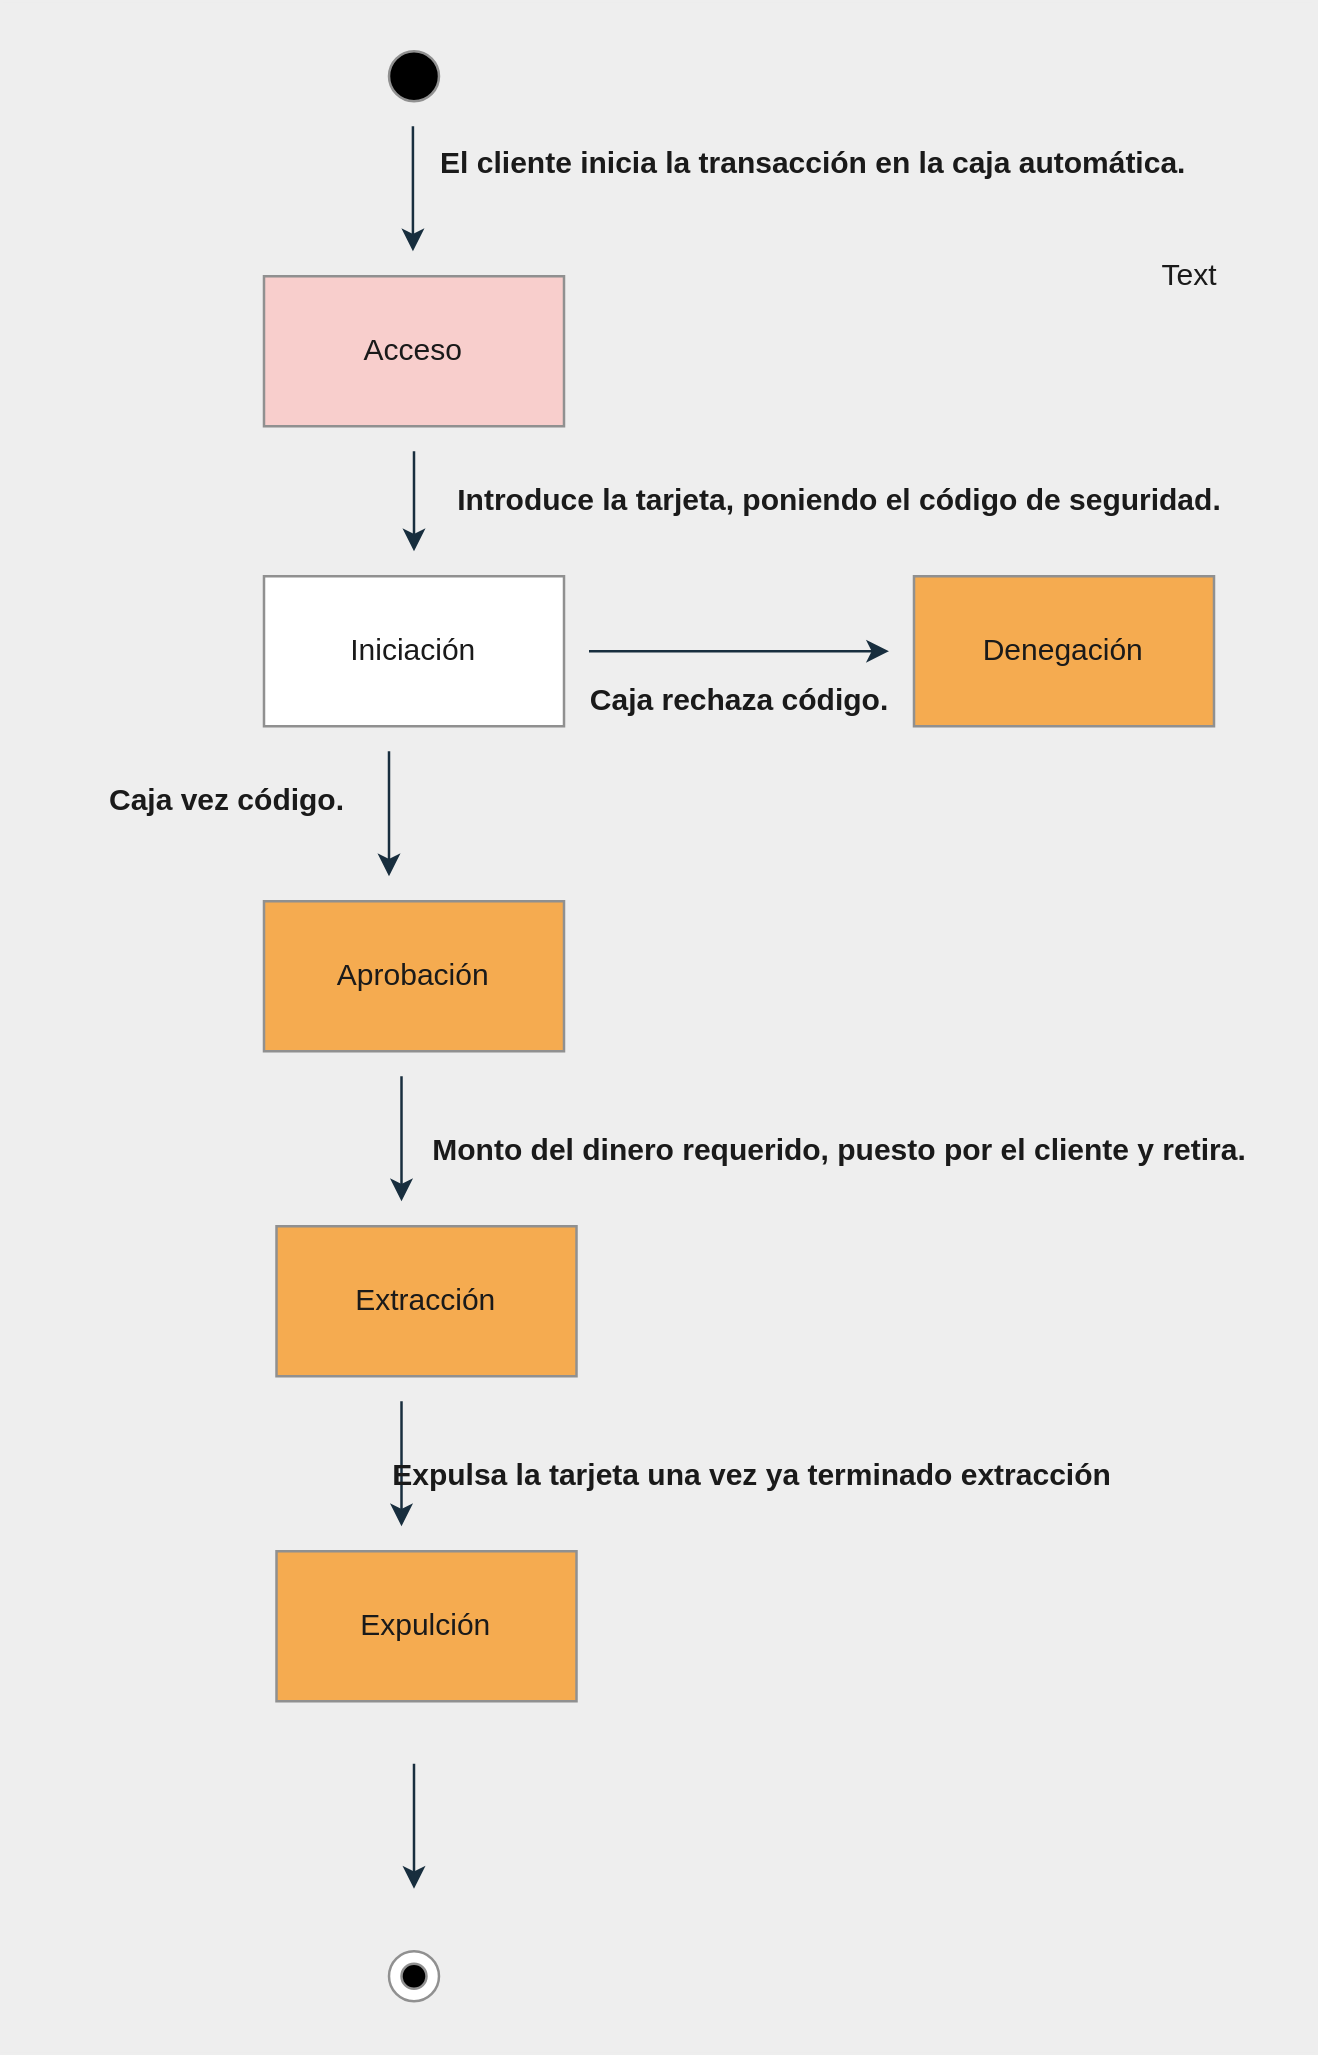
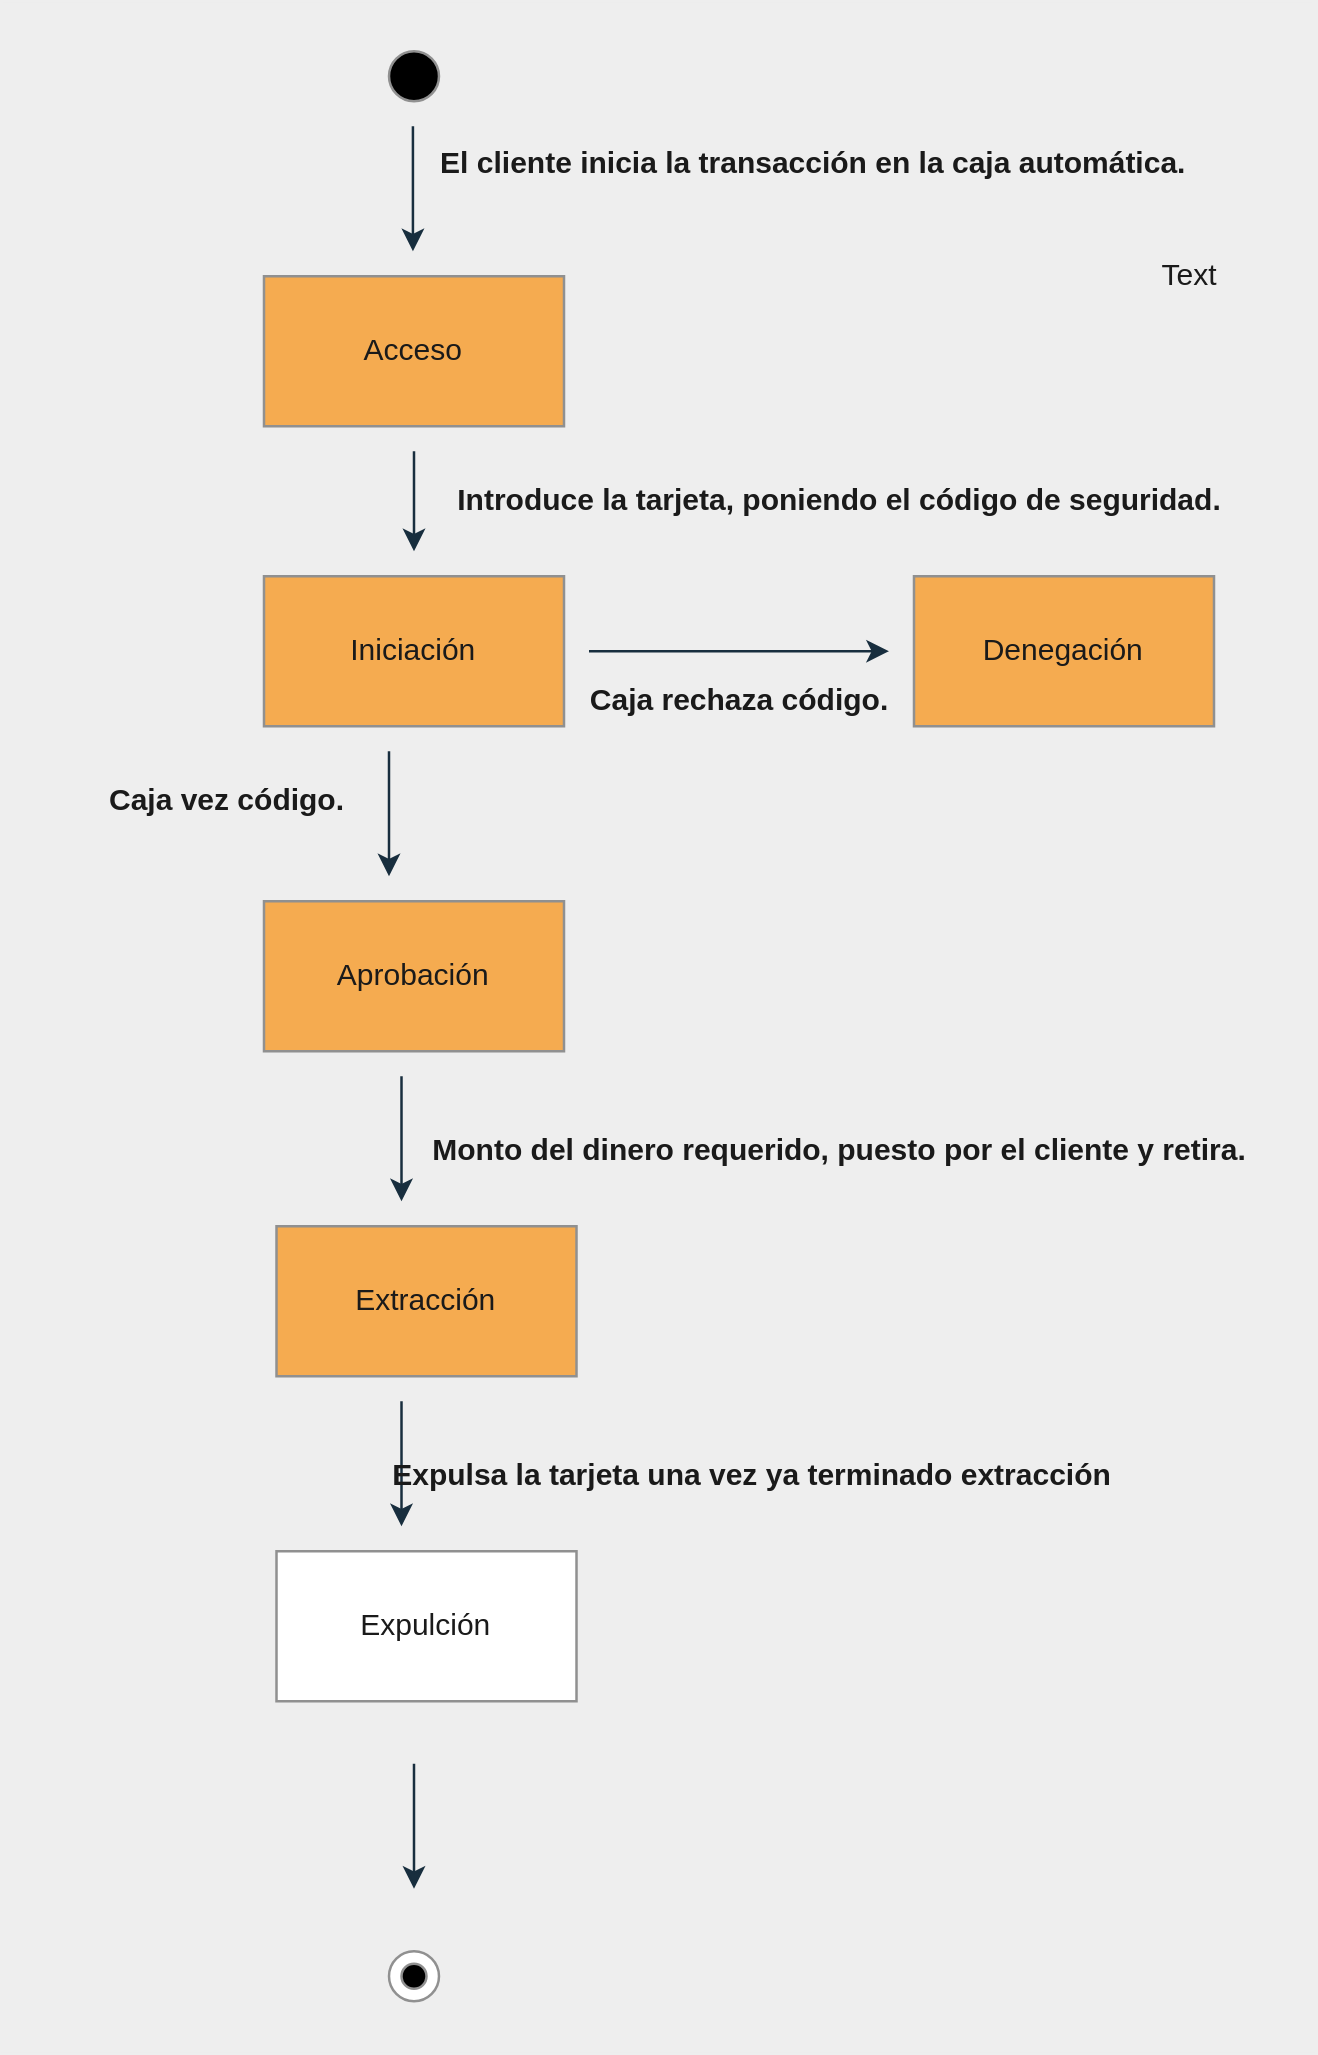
(414, 351) -> (414, 351)
(414, 651) -> (414, 651)
(426, 1626) -> (426, 1626)
